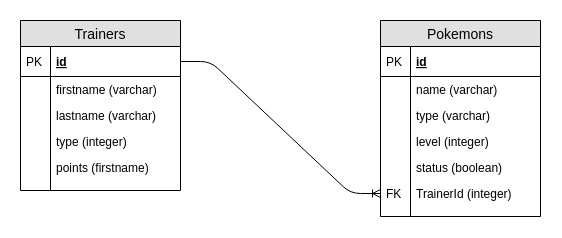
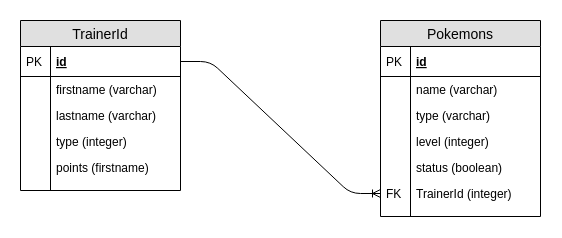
(100, 34) -> (100, 34)
